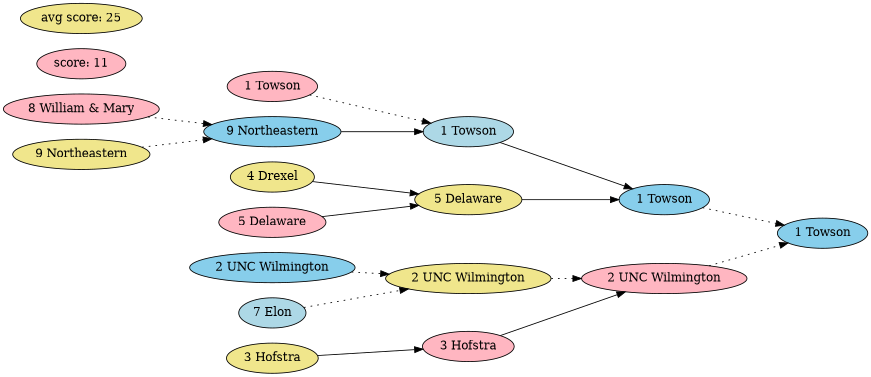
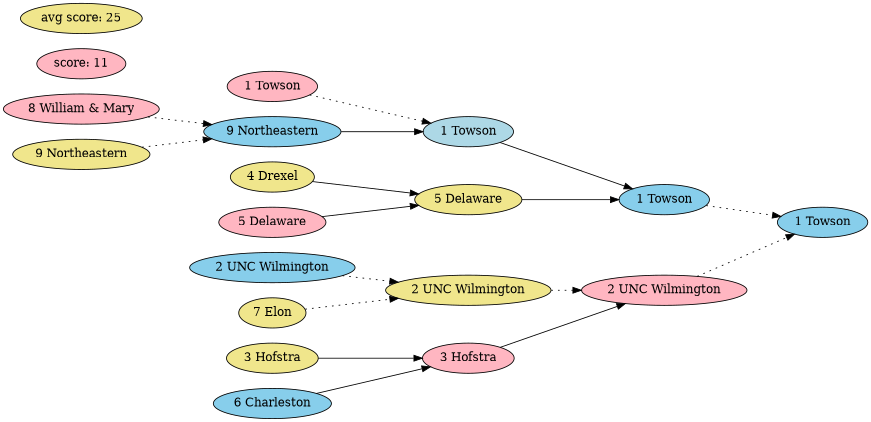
(272, 313) -> (272, 313)
none -> (272, 404)
